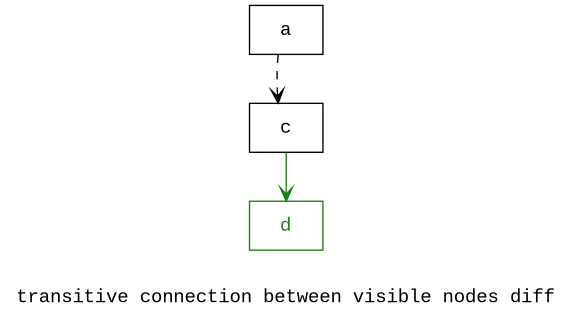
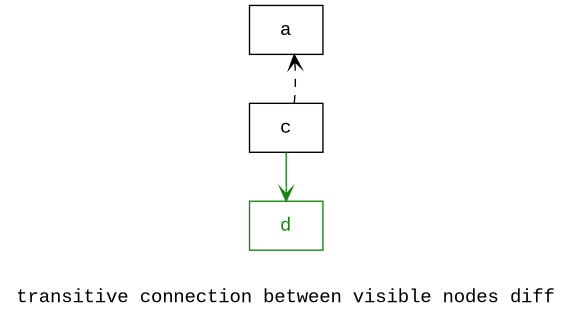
(277, 72) -> (295, 86)
